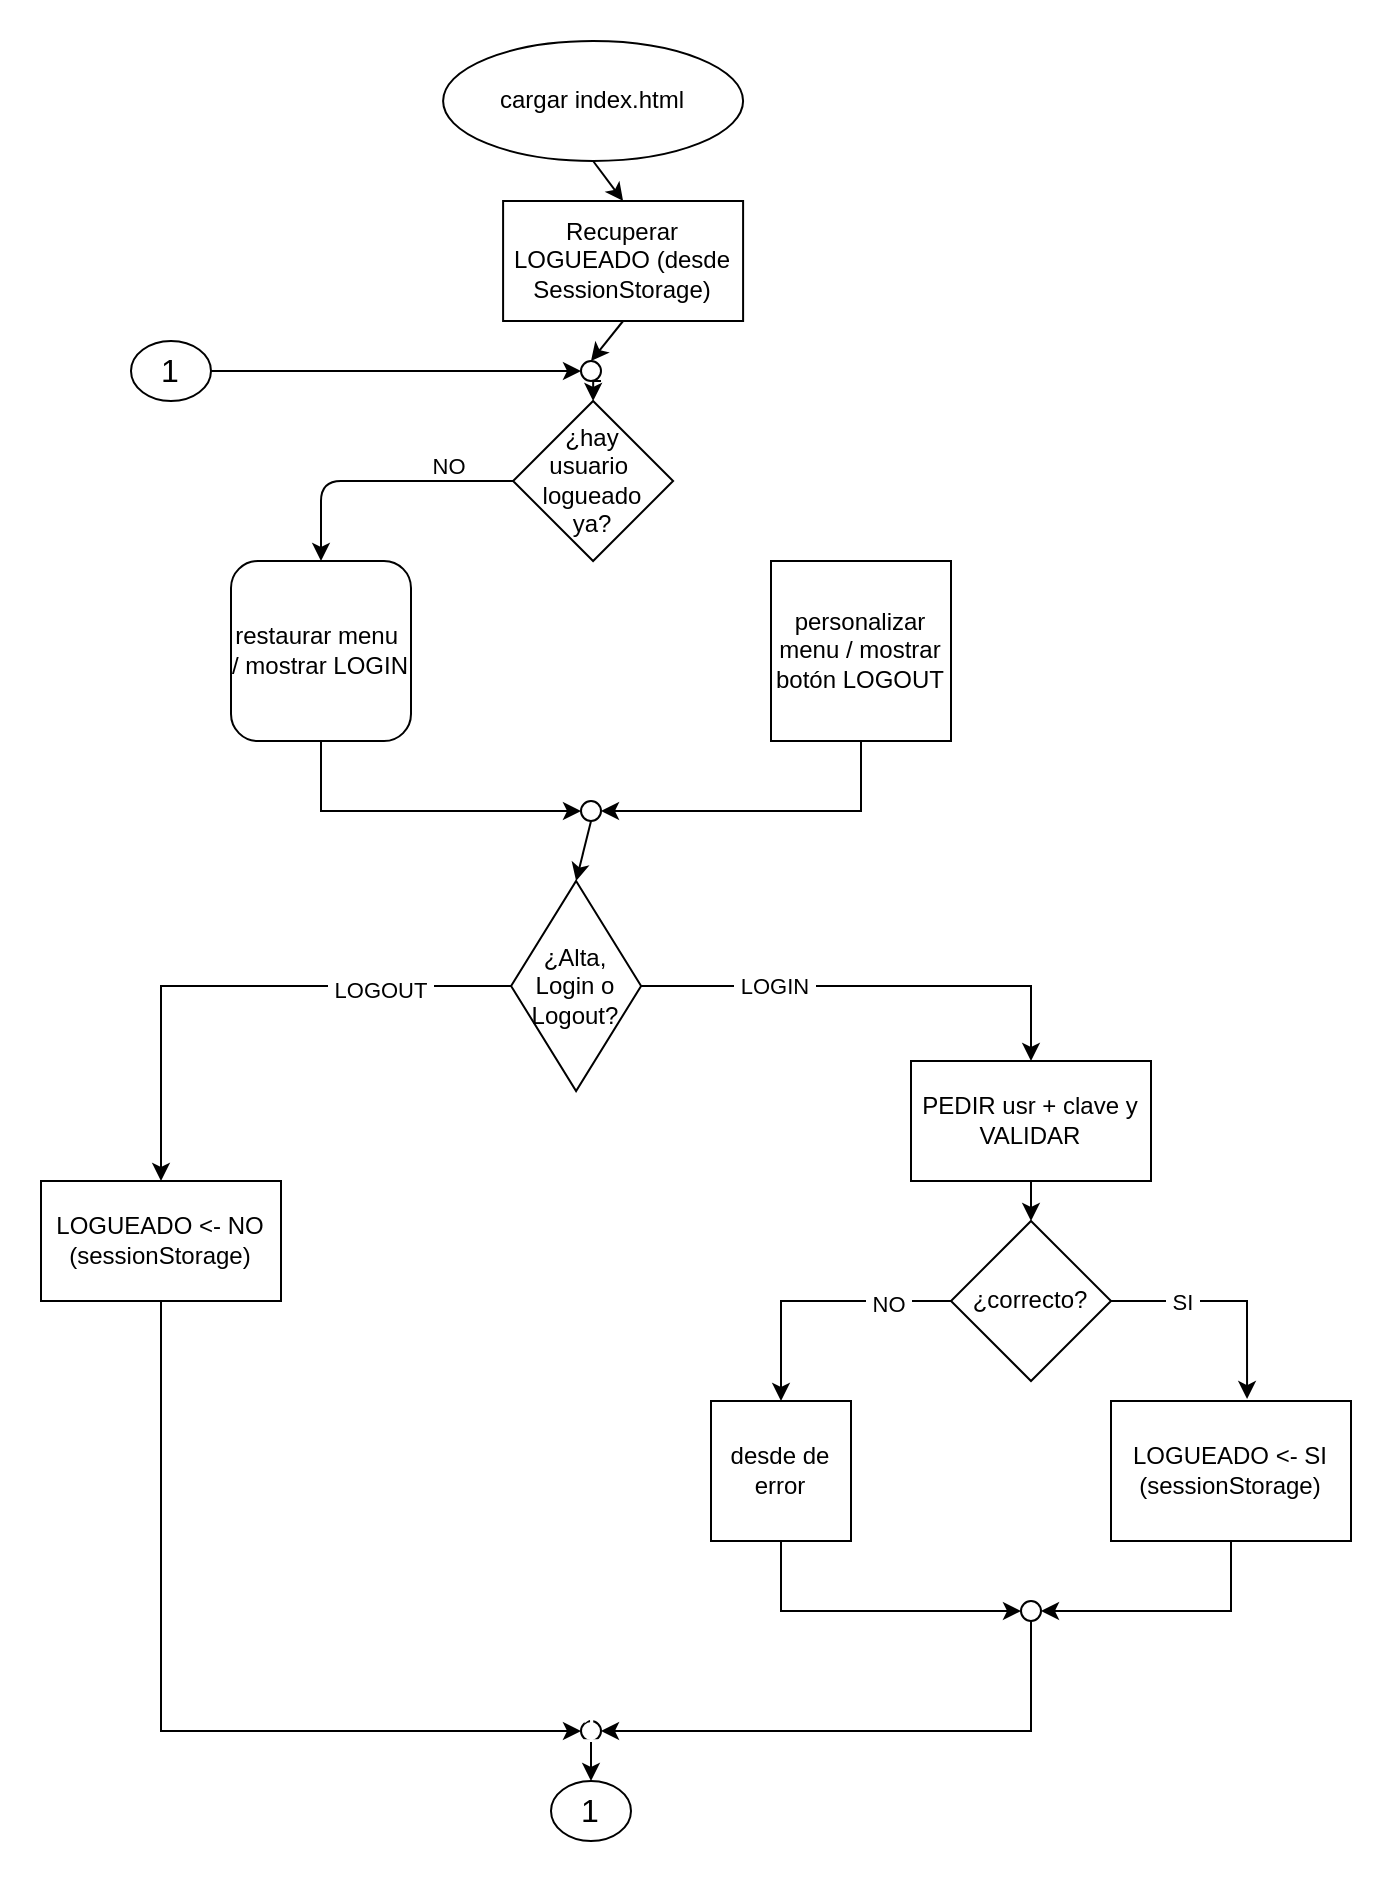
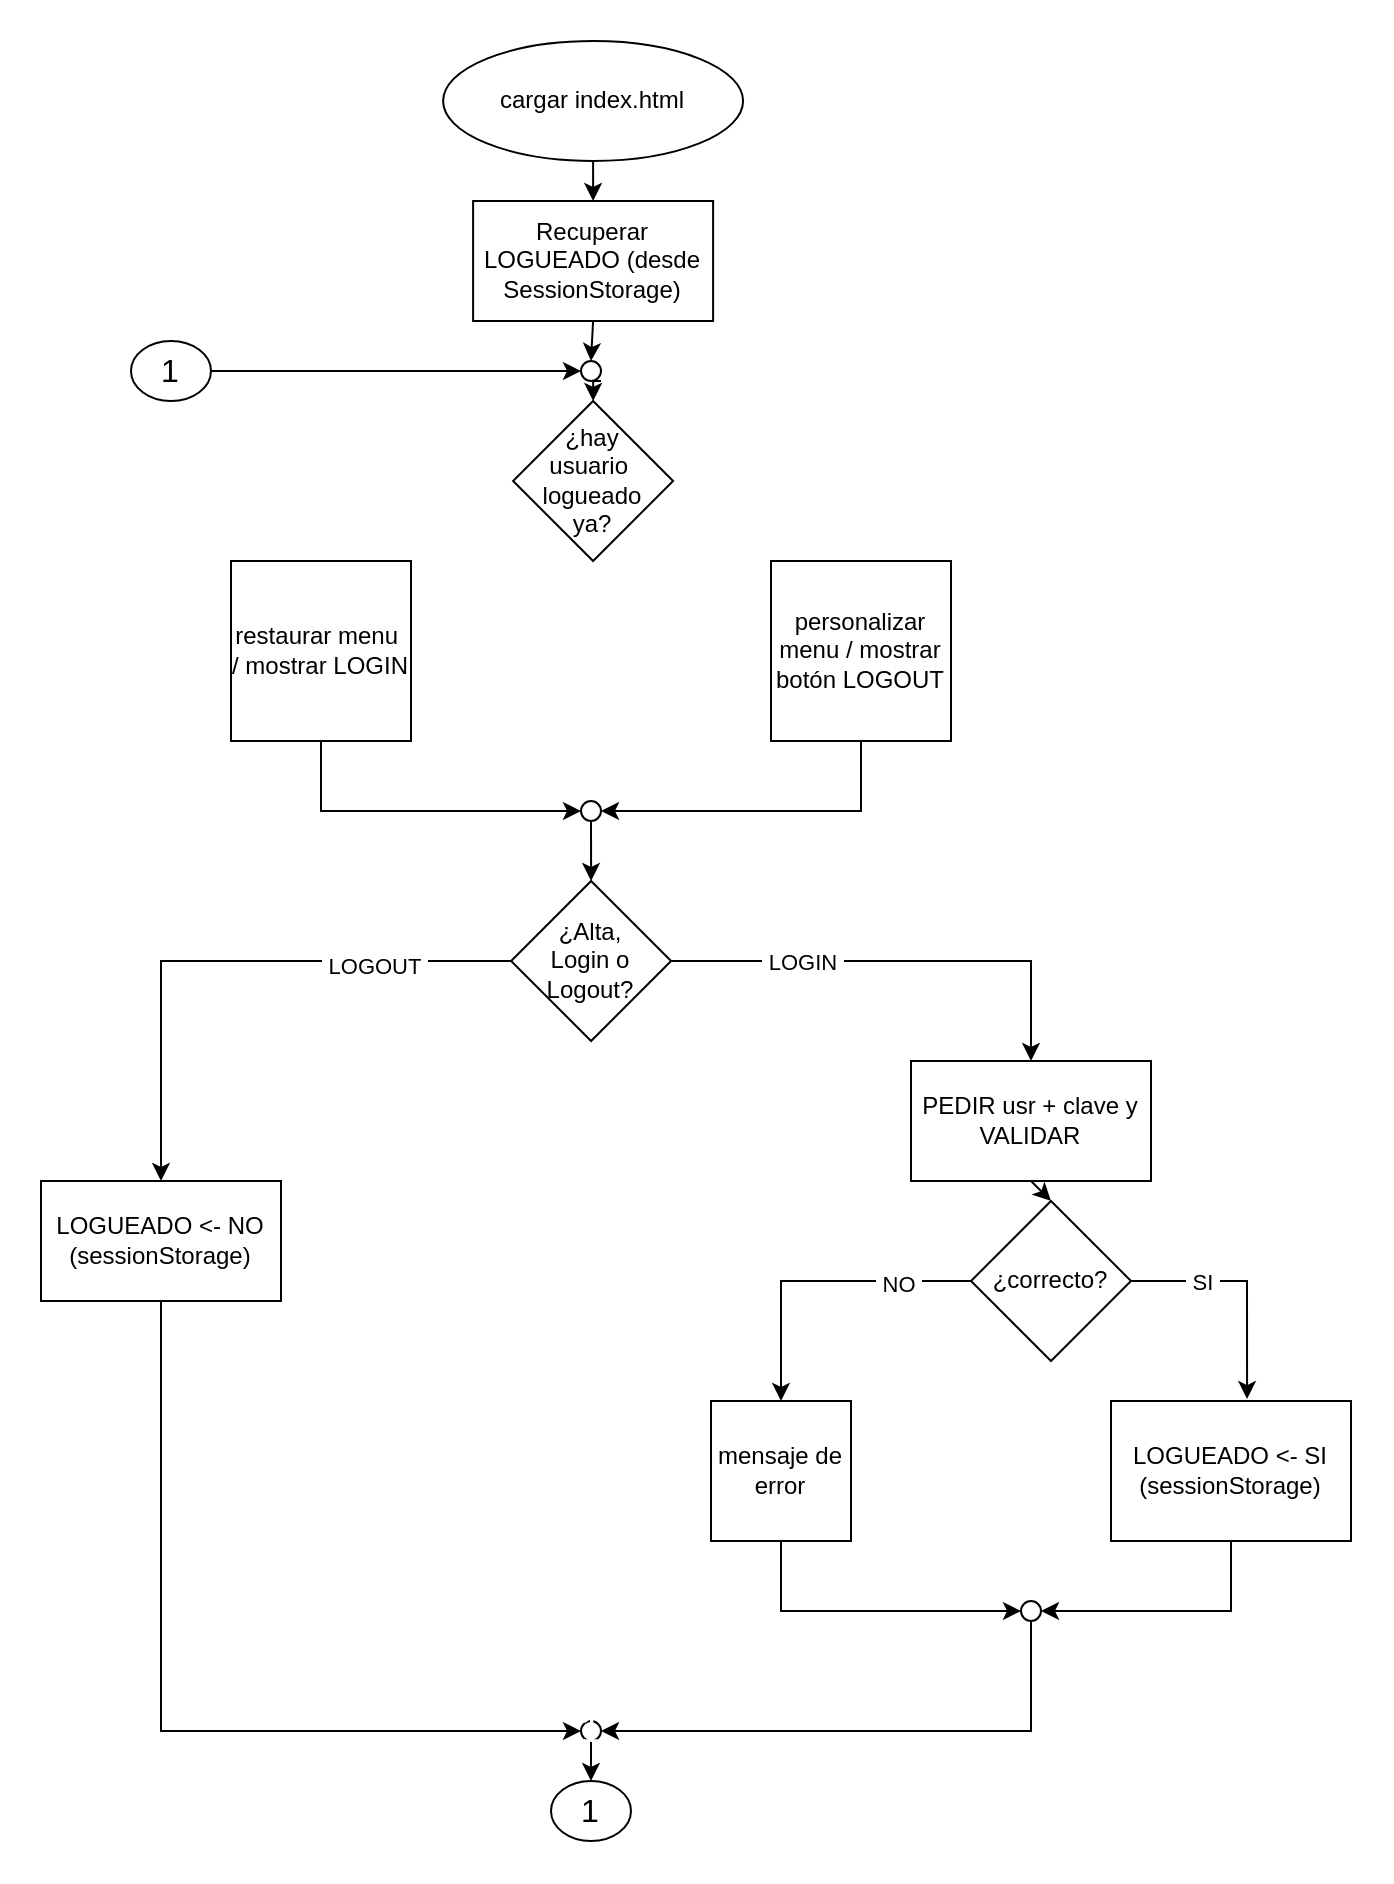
(623, 261) -> (593, 261)
(391, 481) -> none
(321, 651) -> (321, 651)
(576, 986) -> (591, 961)
(1031, 1301) -> (1051, 1281)
(781, 1471) -> (781, 1471)
